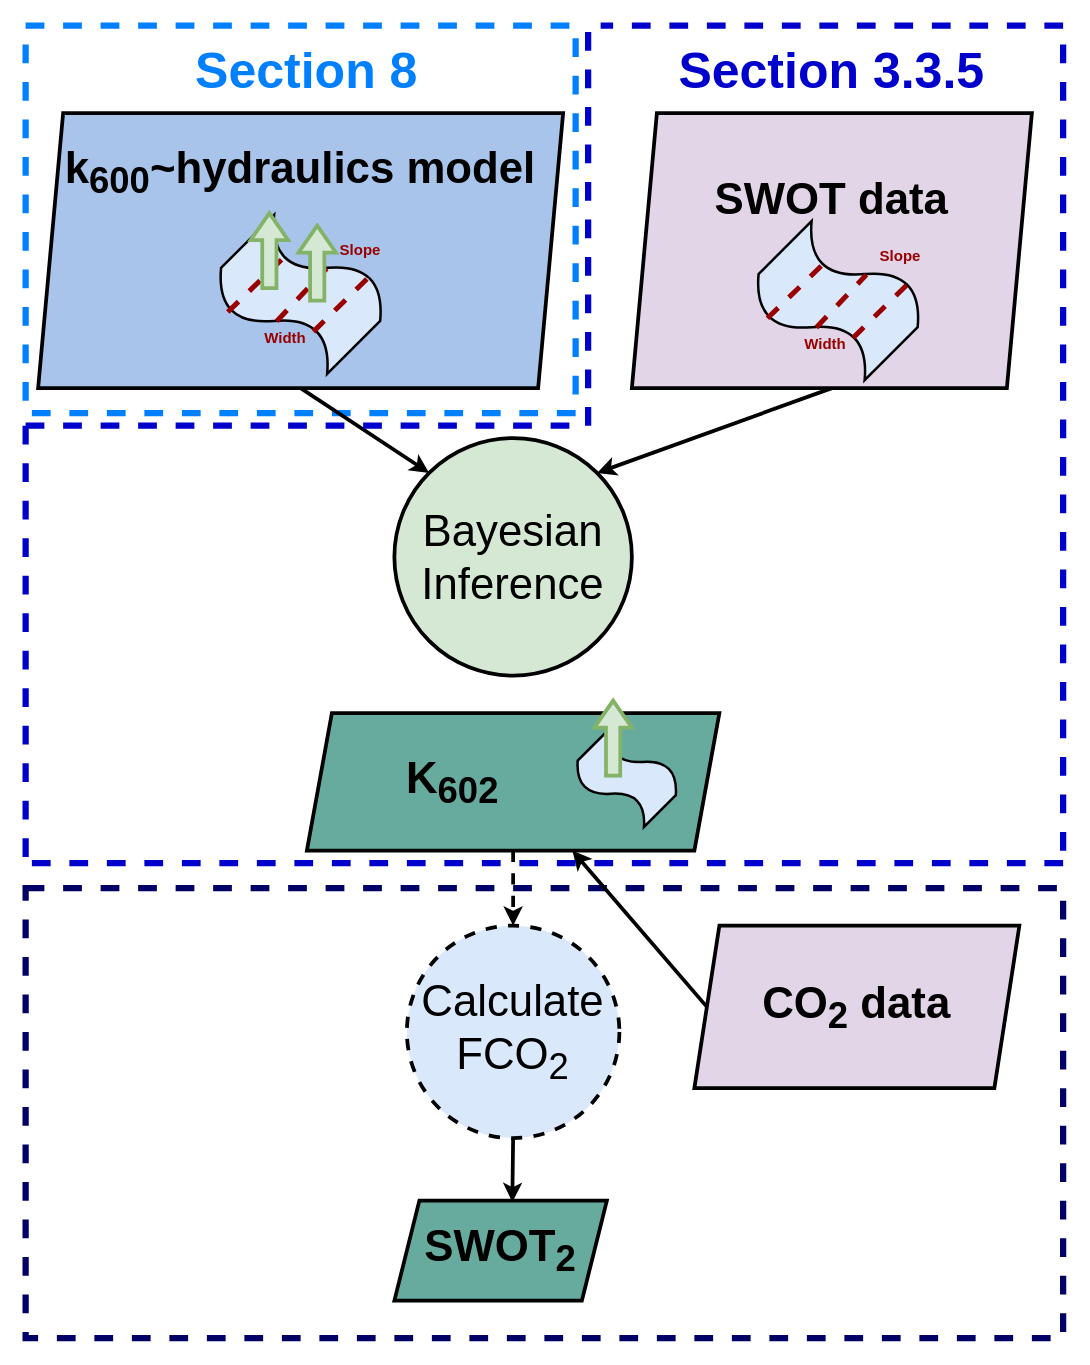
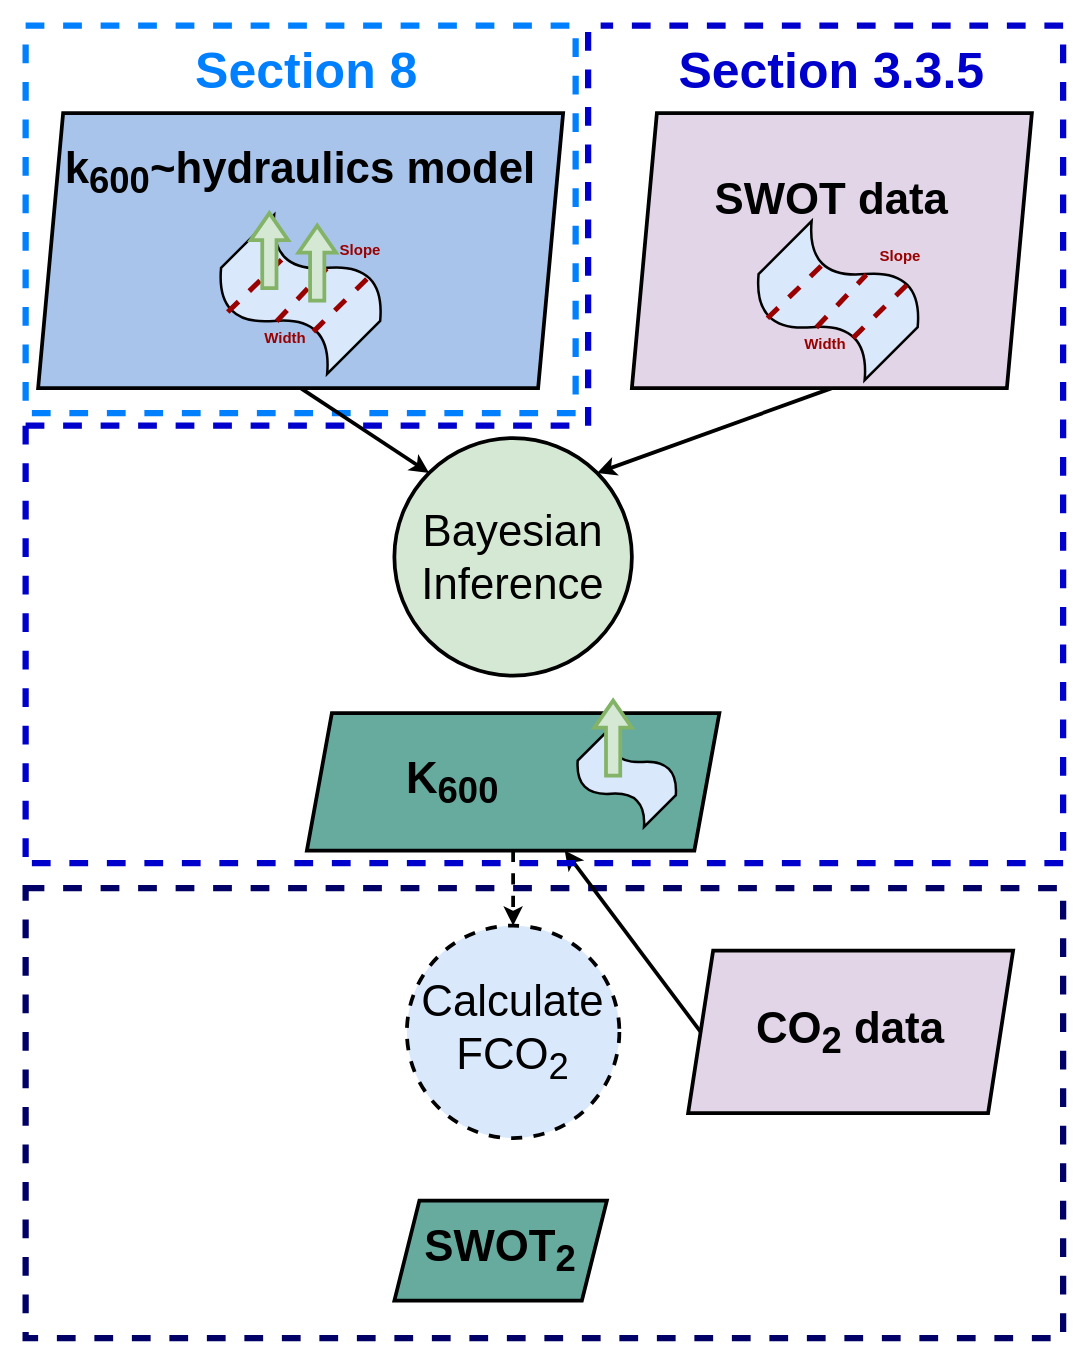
(326, 782) -> (326, 782)
(857, 1007) -> (851, 1032)
(513, 1163) -> none
